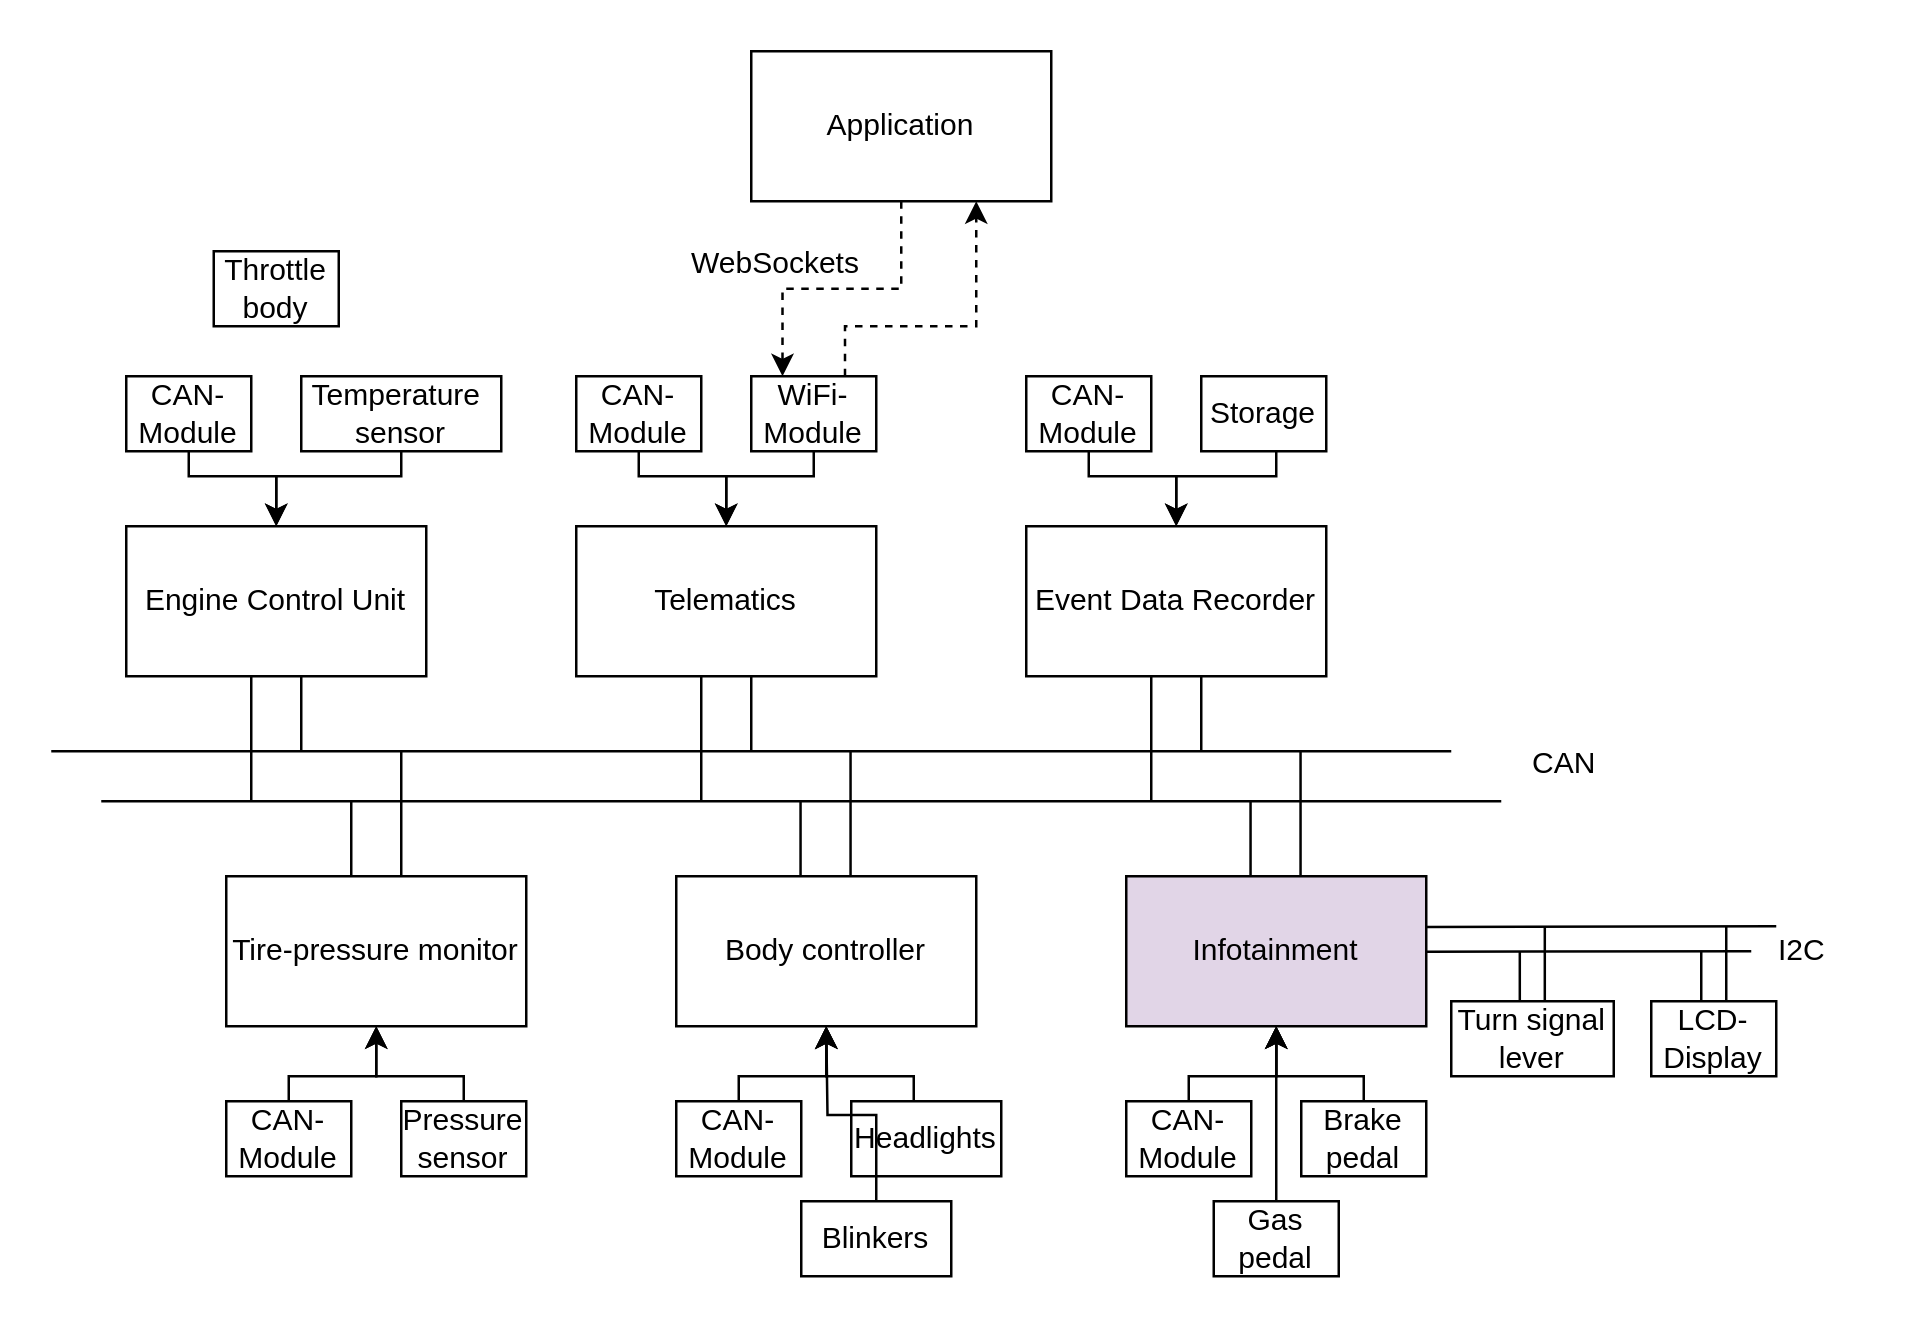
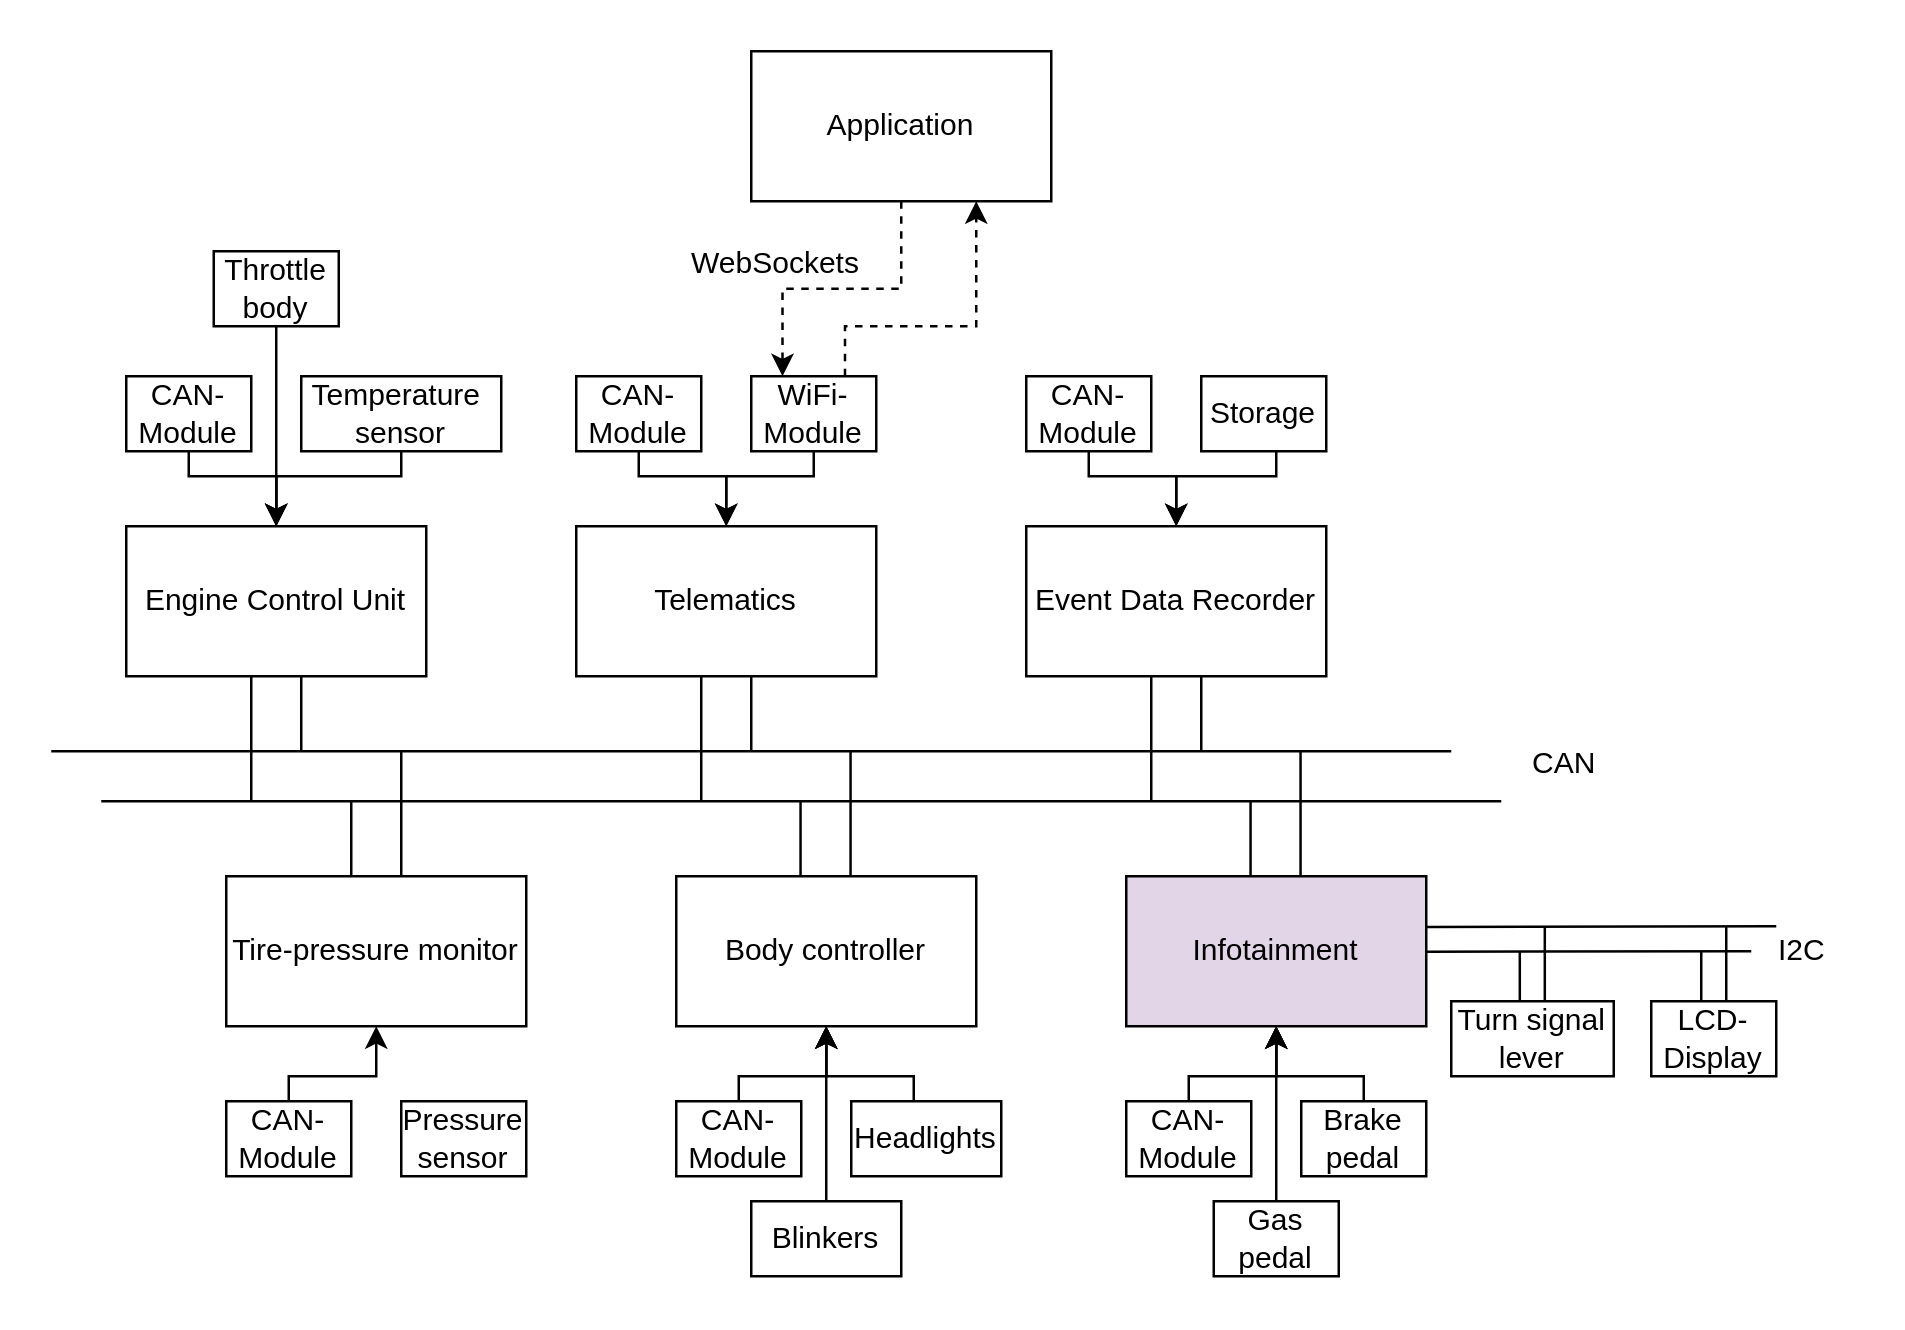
none -> (276, 398)
(435, 1076) -> none
(876, 1239) -> (826, 1239)
